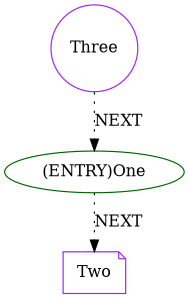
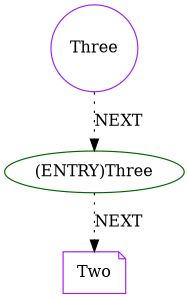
(94, 172) -> (94, 172)
